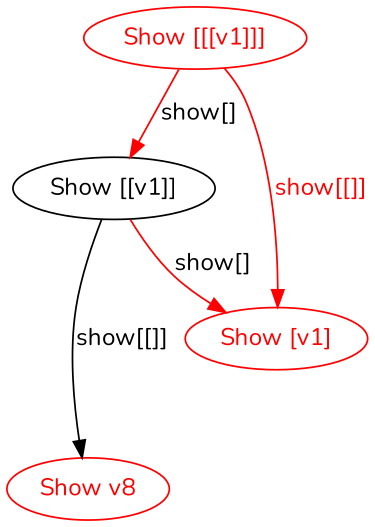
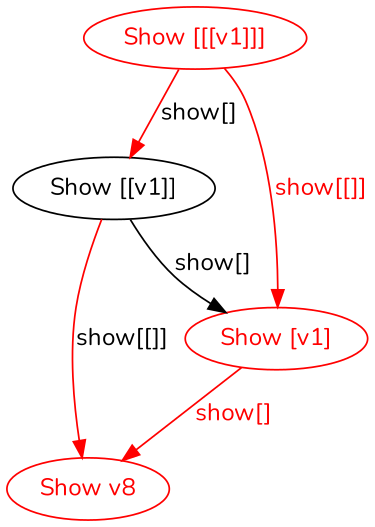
(165, 267) -> (165, 267)
(74, 328) -> (74, 328)
none -> (189, 409)
